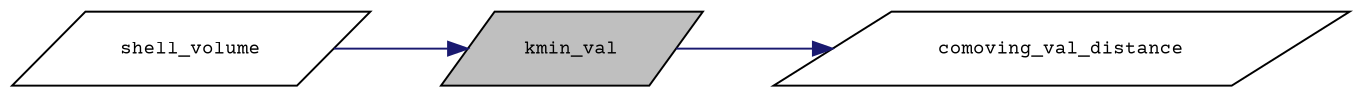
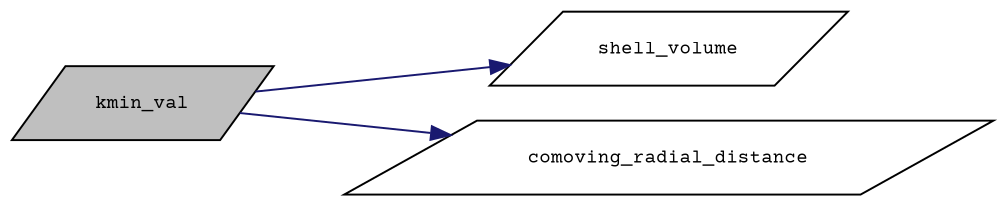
(391, 49) -> (373, 79)
(1062, 49) -> (669, 158)
